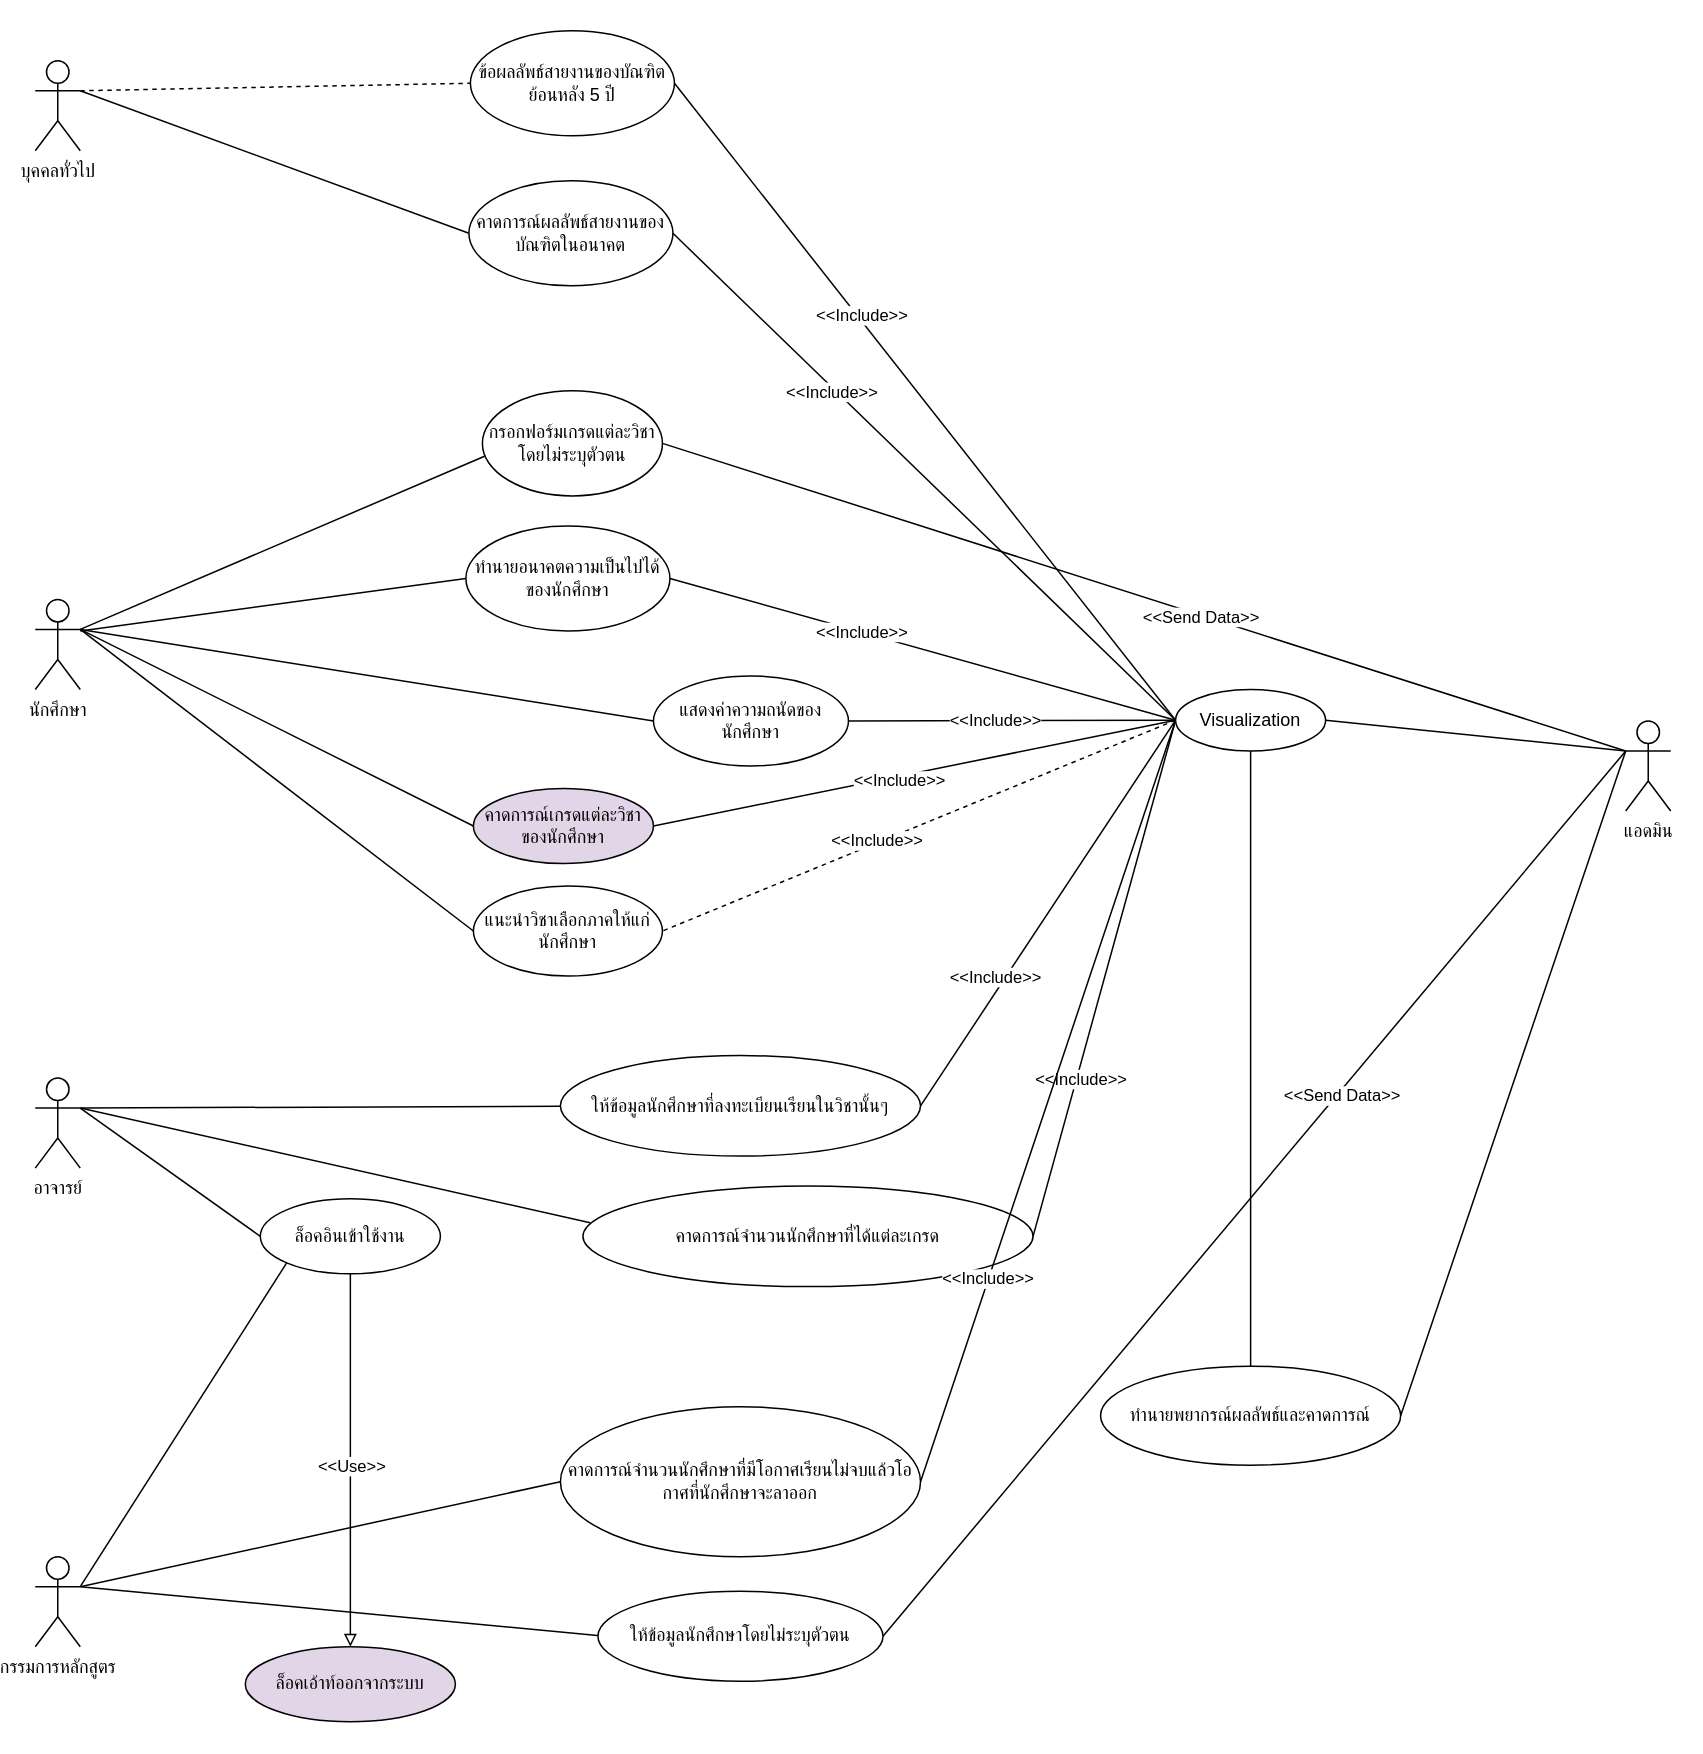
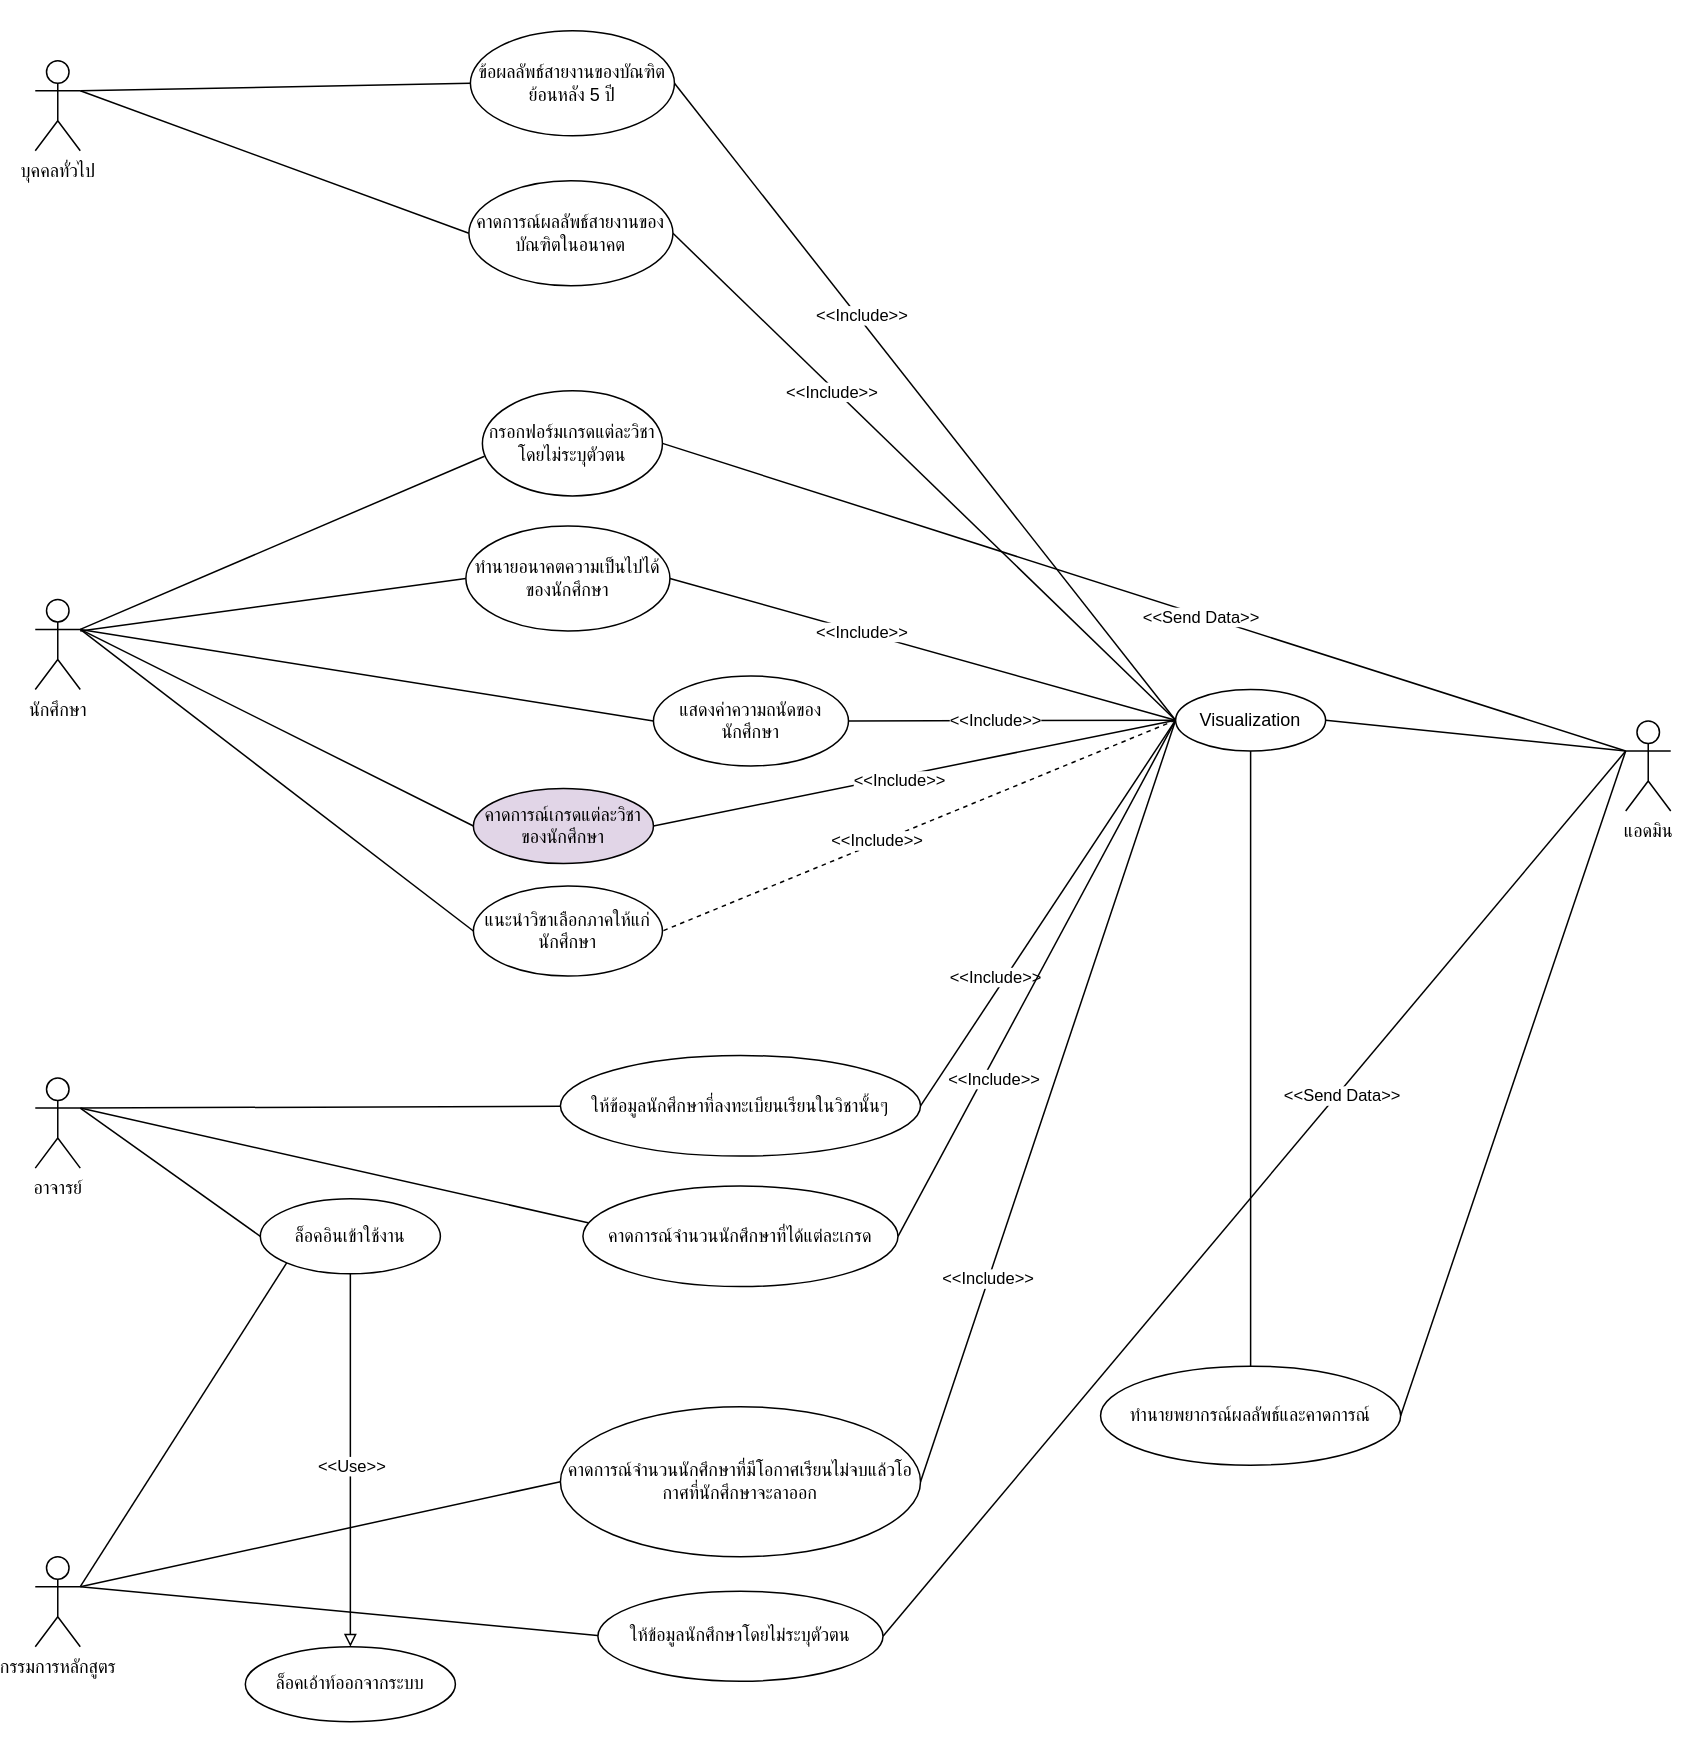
(277, 87) -> (277, 87)
(808, 1236) -> (740, 1236)
(350, 1684) -> (350, 1684)
